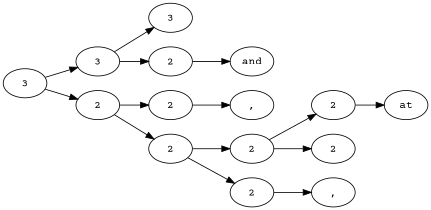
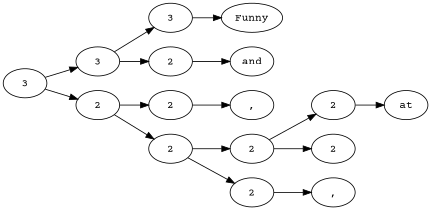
none -> (252, 18)
